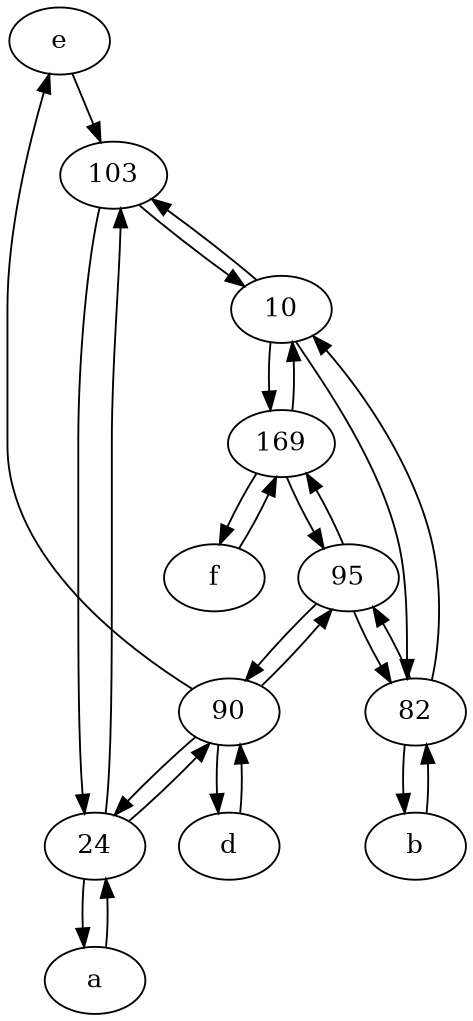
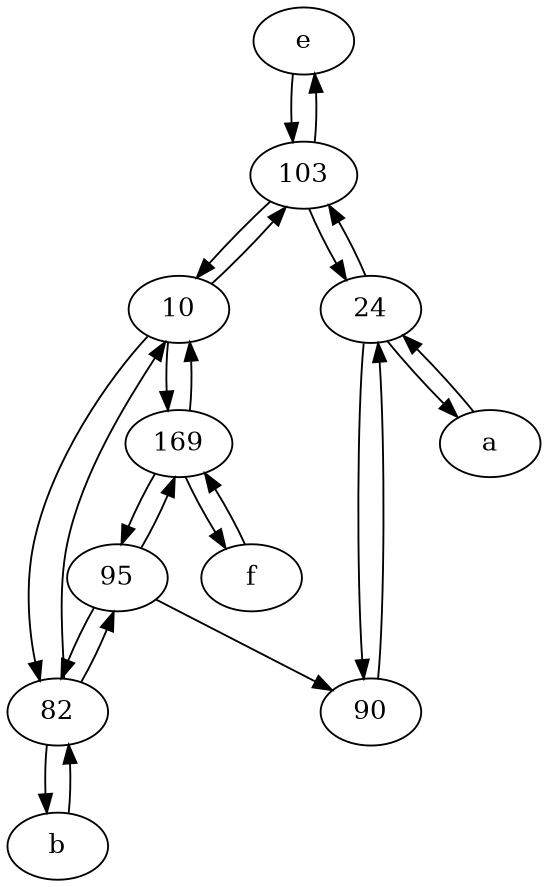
(7, 426) -> (316, 117)
(291, 656) -> none
(229, 846) -> none
